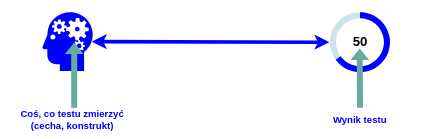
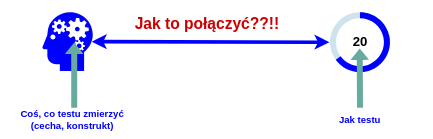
none -> (207, 24)
(361, 42) -> (361, 42)
(360, 120) -> (360, 120)
